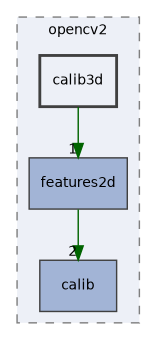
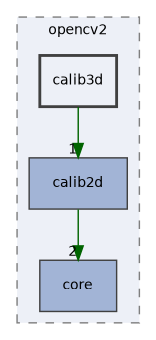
(78, 183) -> (78, 183)
(78, 286) -> (78, 286)
